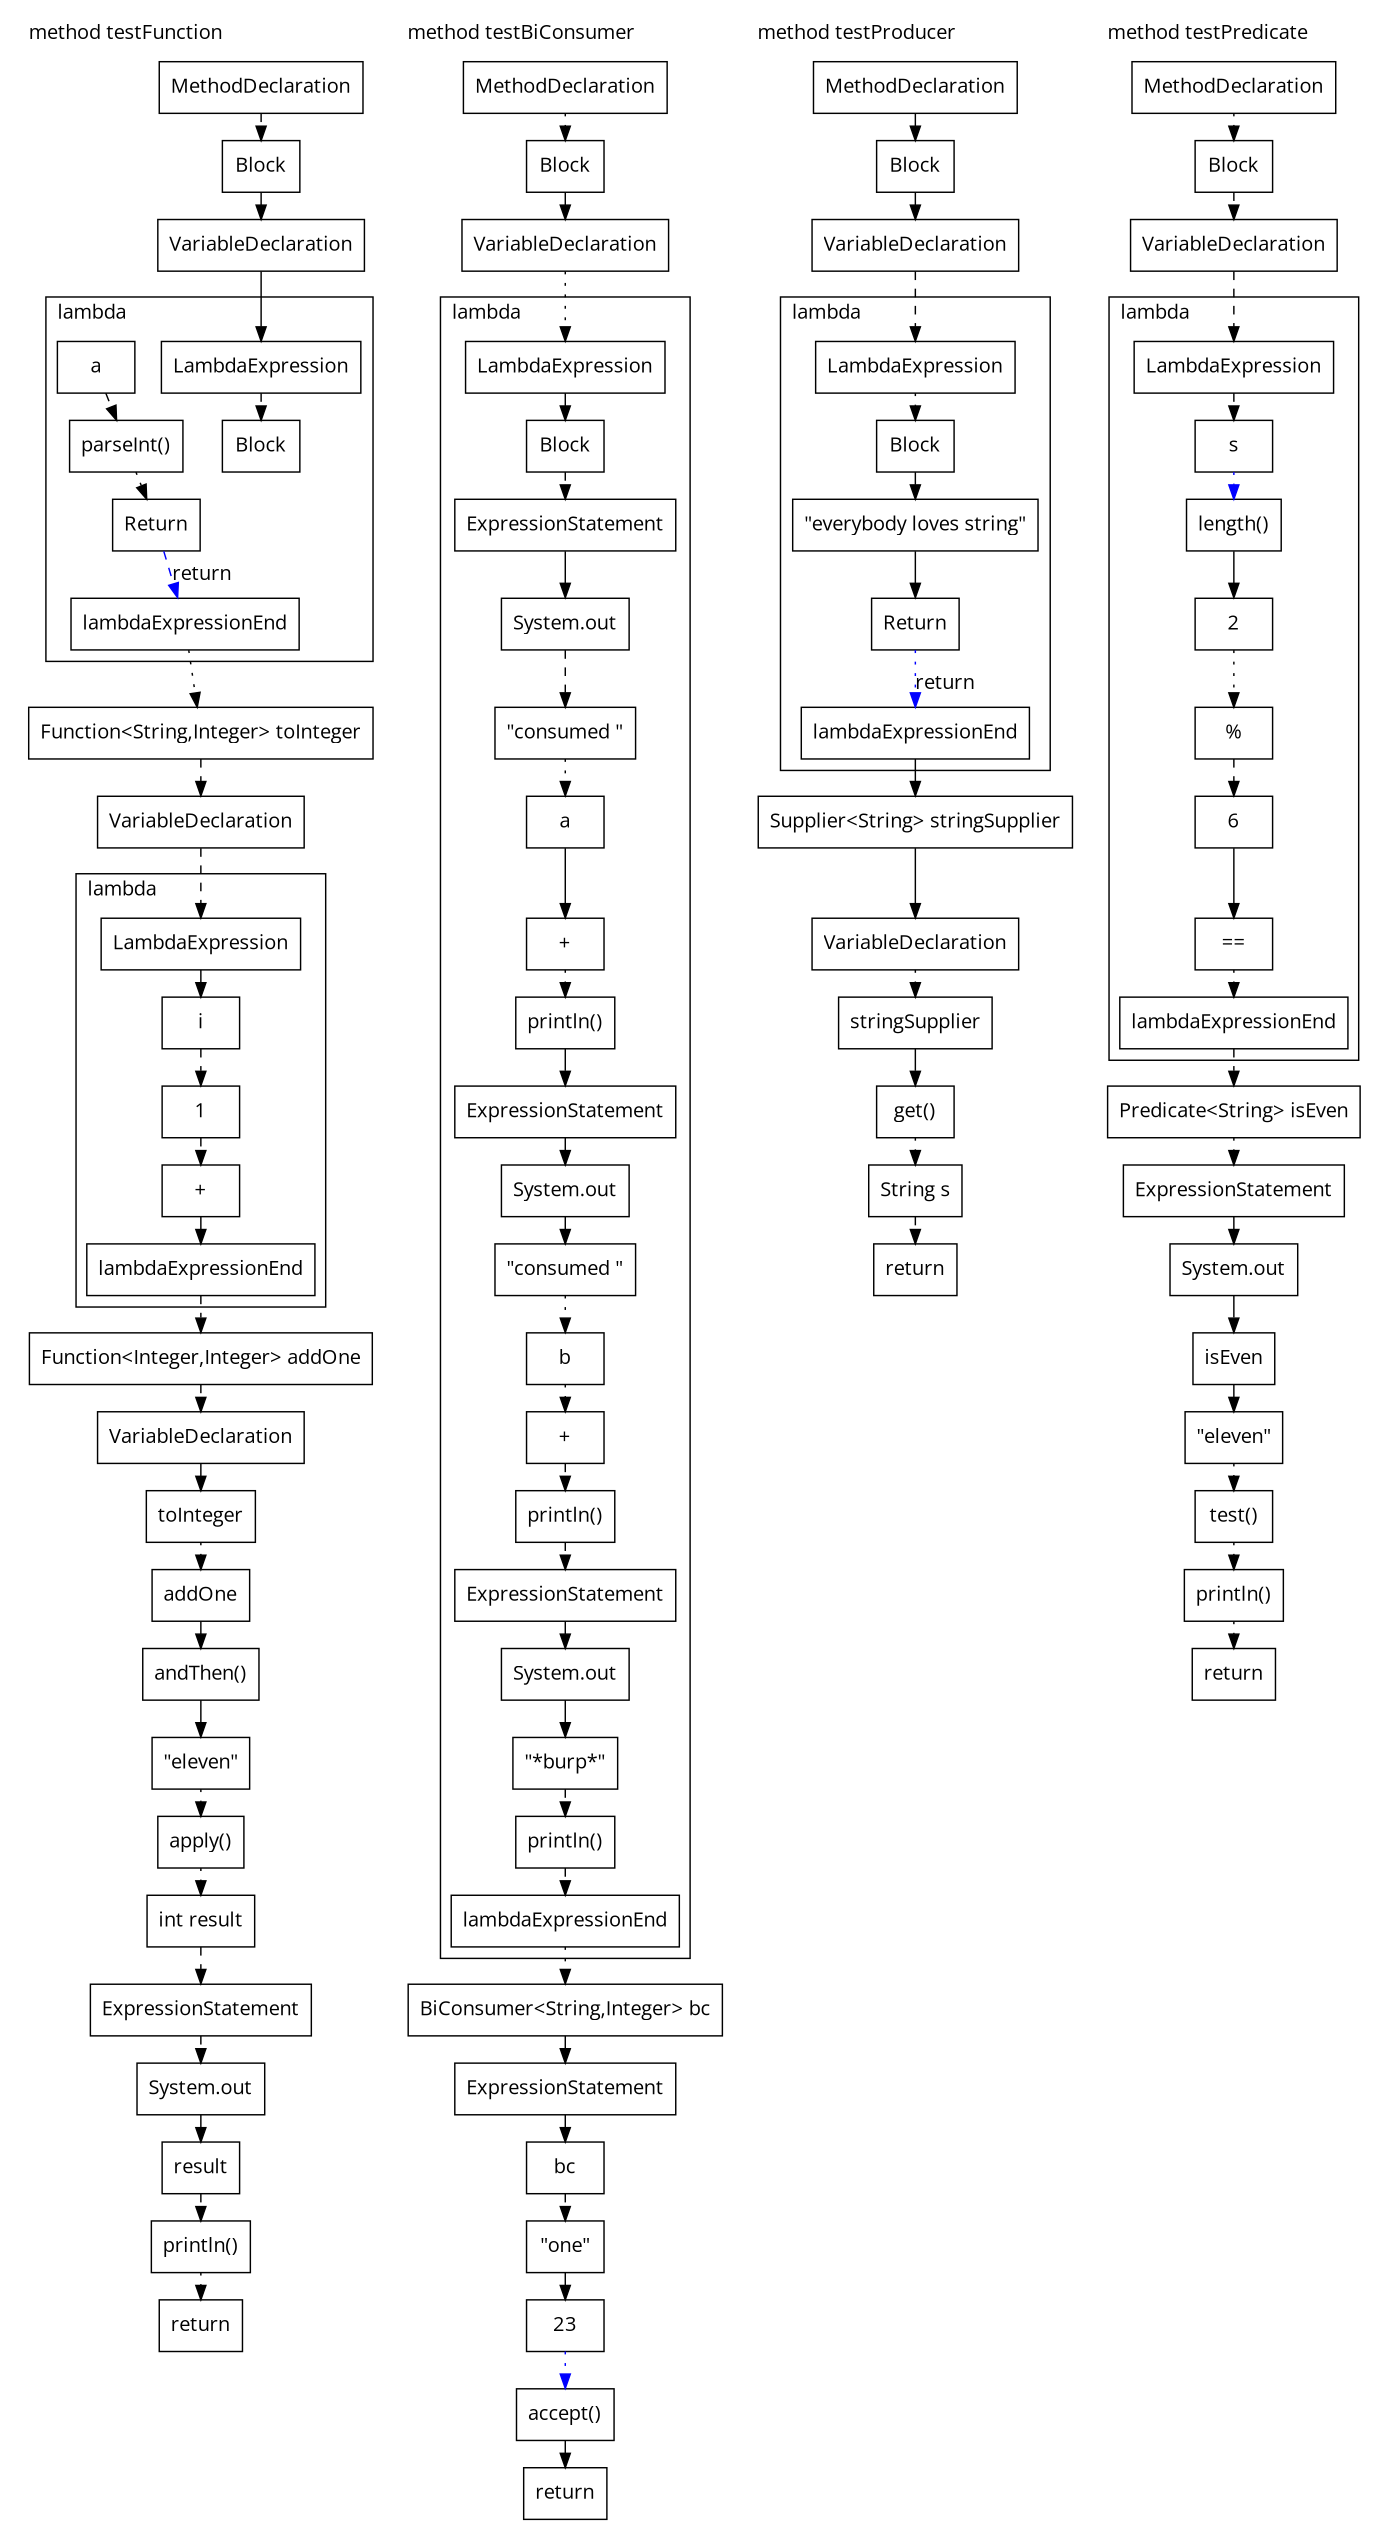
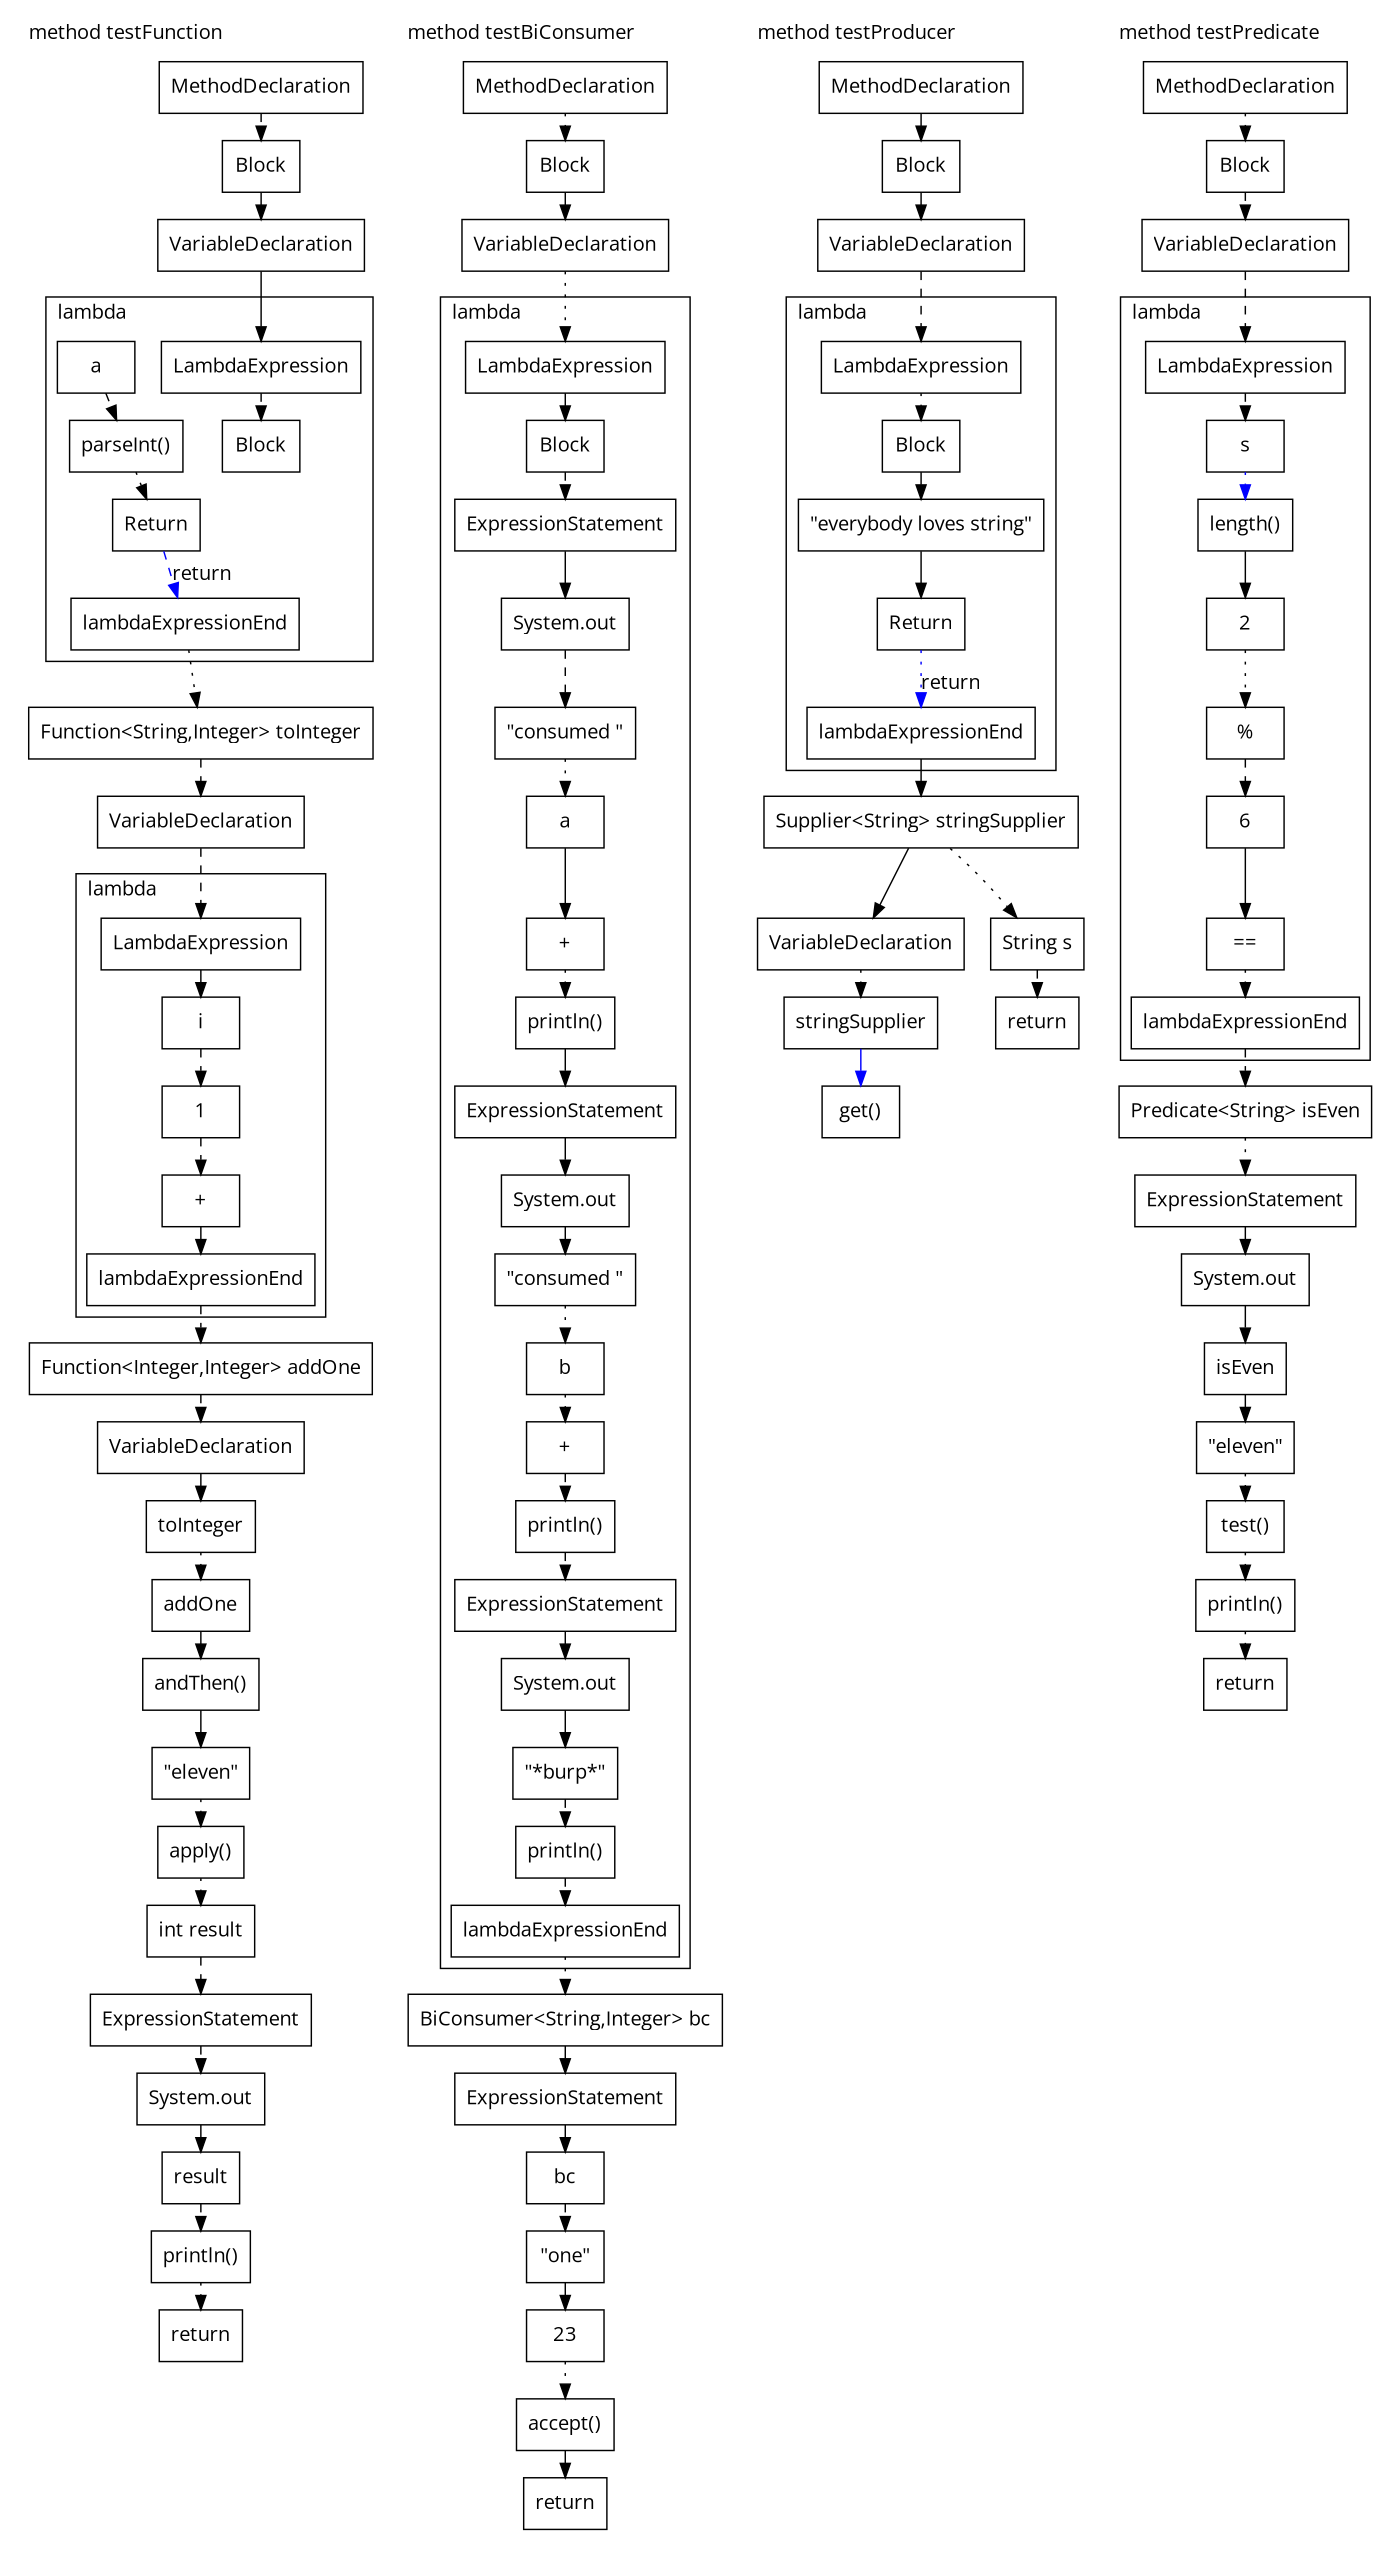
(915, 1060) -> (861, 1060)
(915, 1144) -> (980, 876)
(565, 2363) -> (565, 2373)
